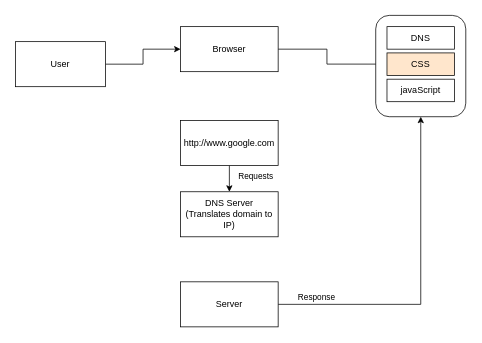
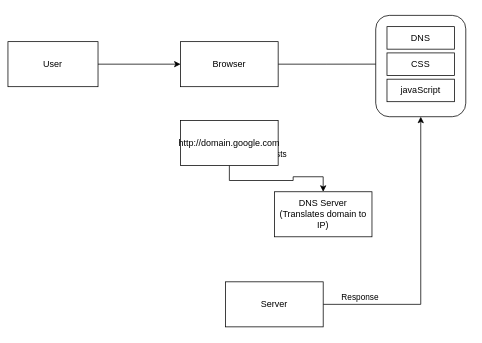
(229, 49) -> (229, 64)
(60, 64) -> (53, 64)
(420, 64) -> (420, 64)
(229, 143) -> (229, 143)
(229, 214) -> (323, 214)
(229, 304) -> (274, 304)
